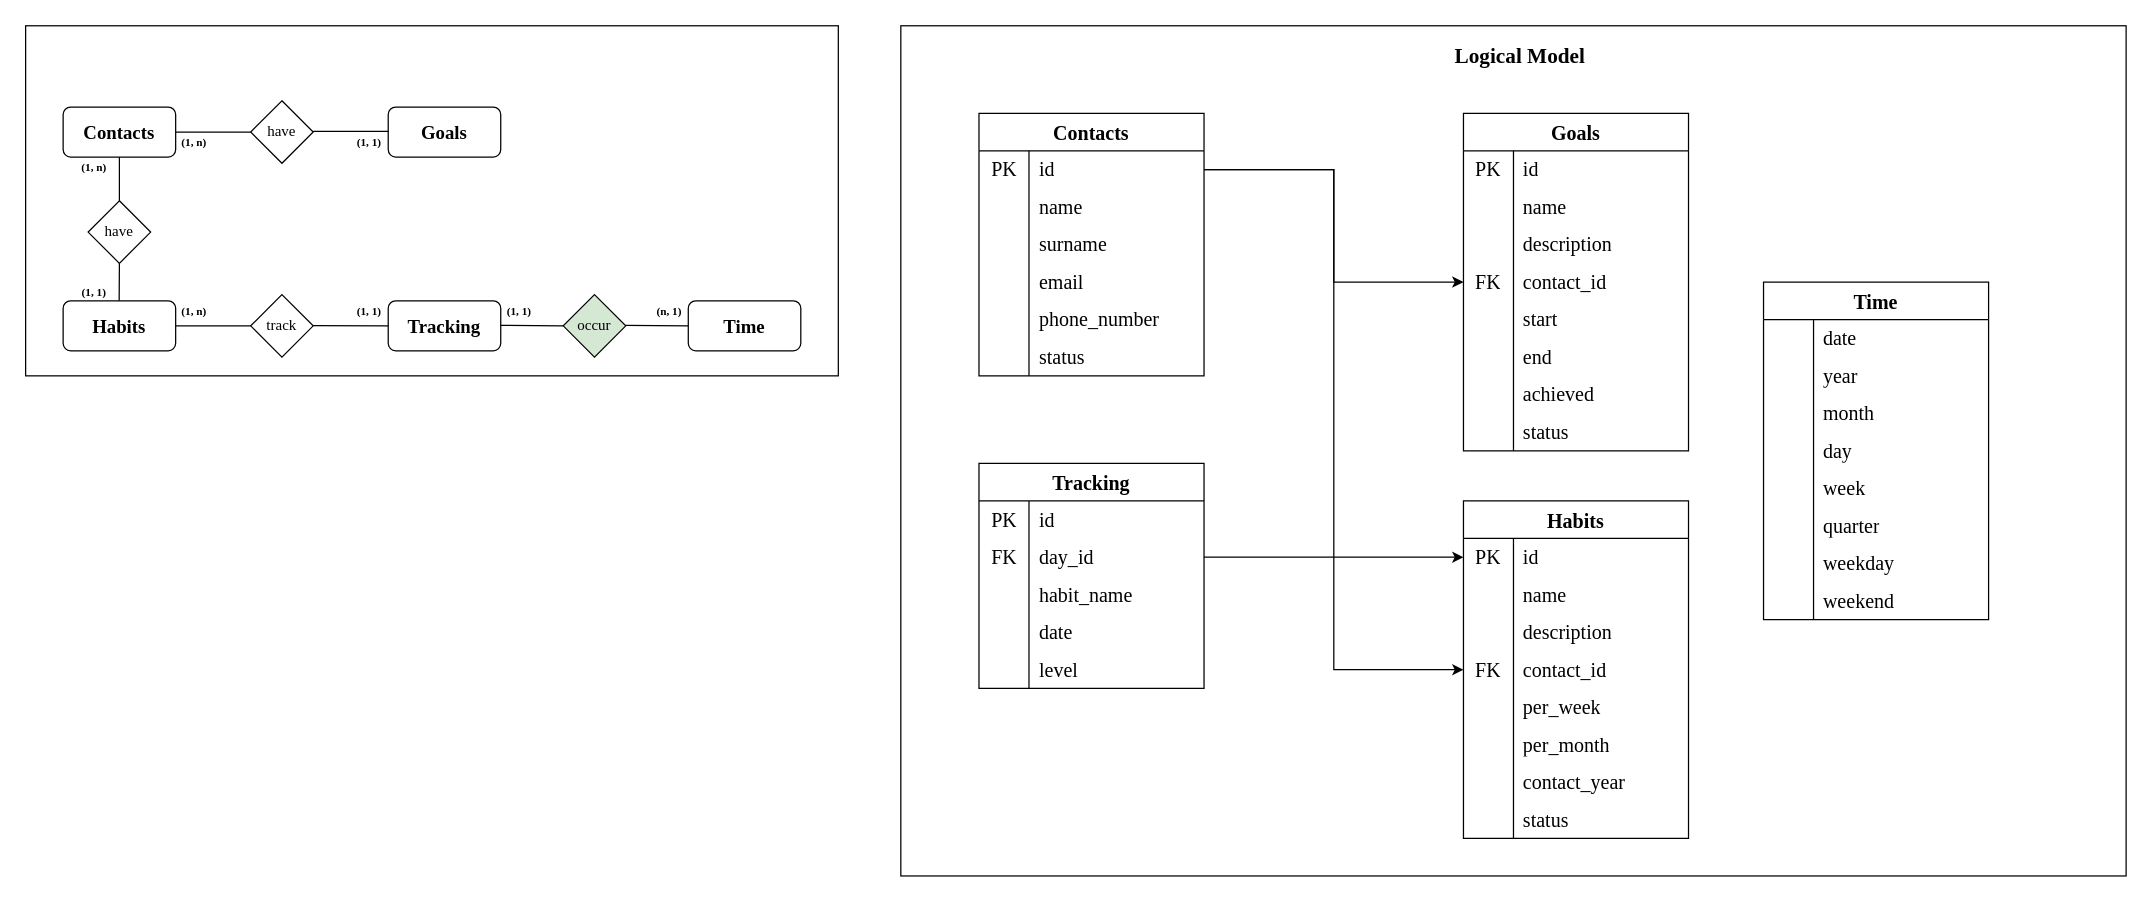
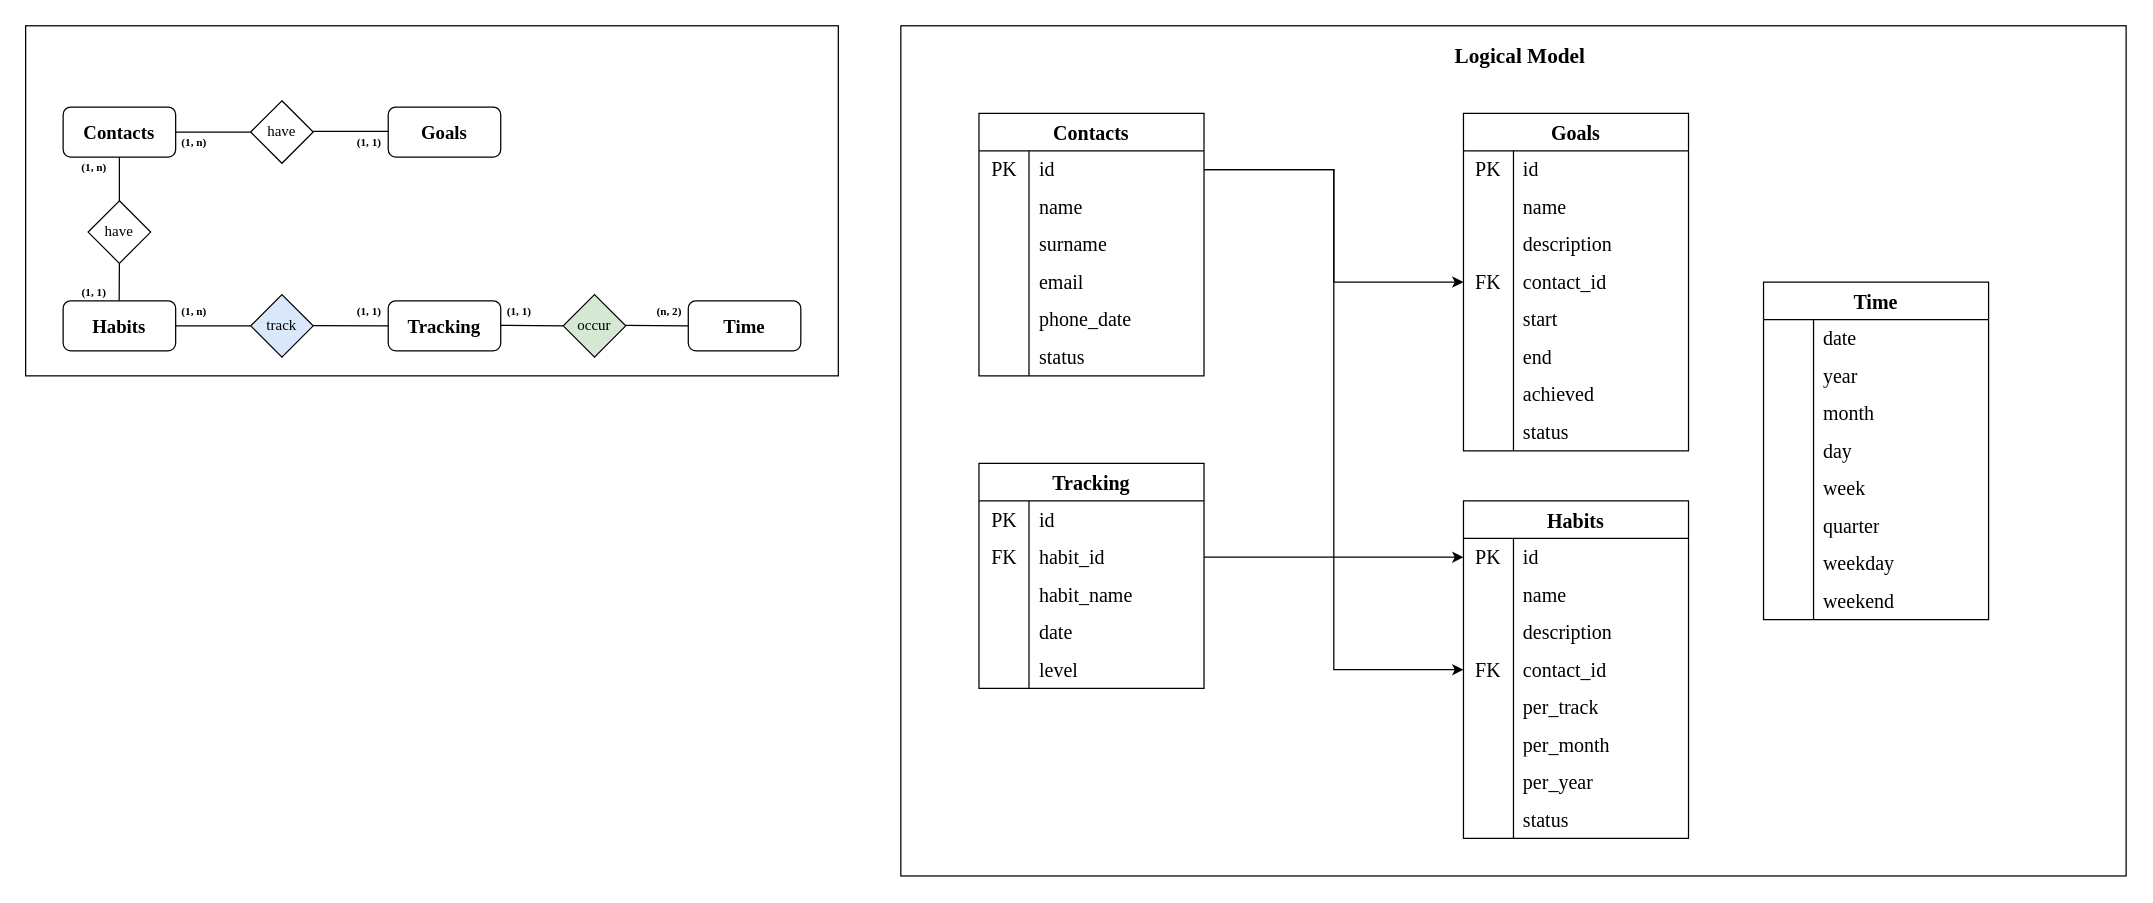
(669, 311) -> (669, 311)
(1107, 319) -> (1095, 319)
(282, 326) -> (282, 326)
(1070, 557) -> (1079, 557)
(1568, 707) -> (1574, 707)
(1590, 782) -> (1568, 782)
